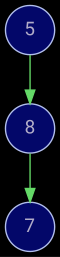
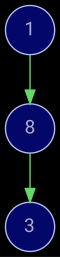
(30, 30) -> (30, 30)
(30, 227) -> (30, 227)
